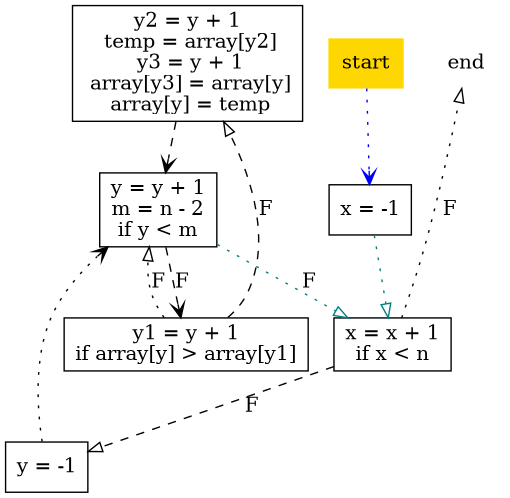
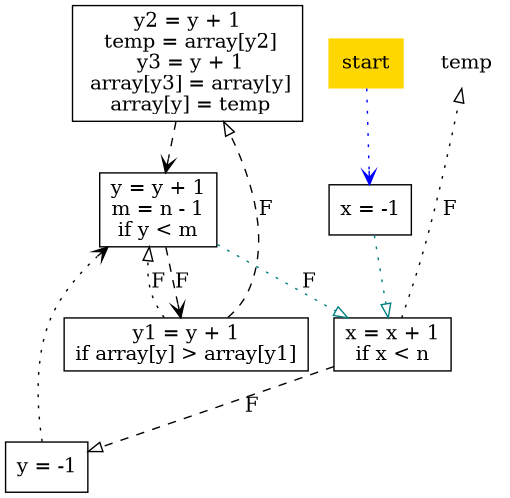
(466, 63) -> (466, 63)
(158, 209) -> (158, 209)
